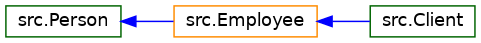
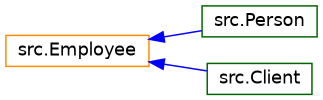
(155, 21) -> (183, 34)
